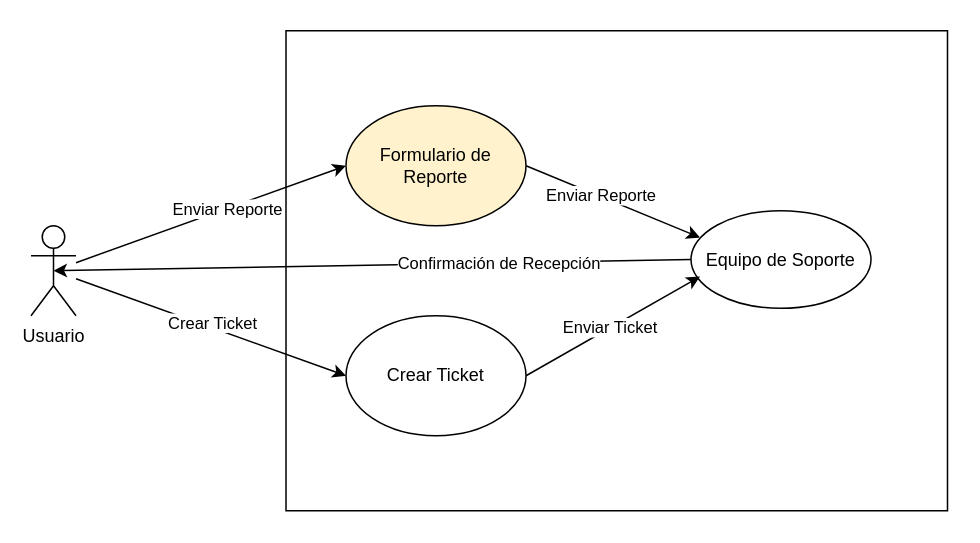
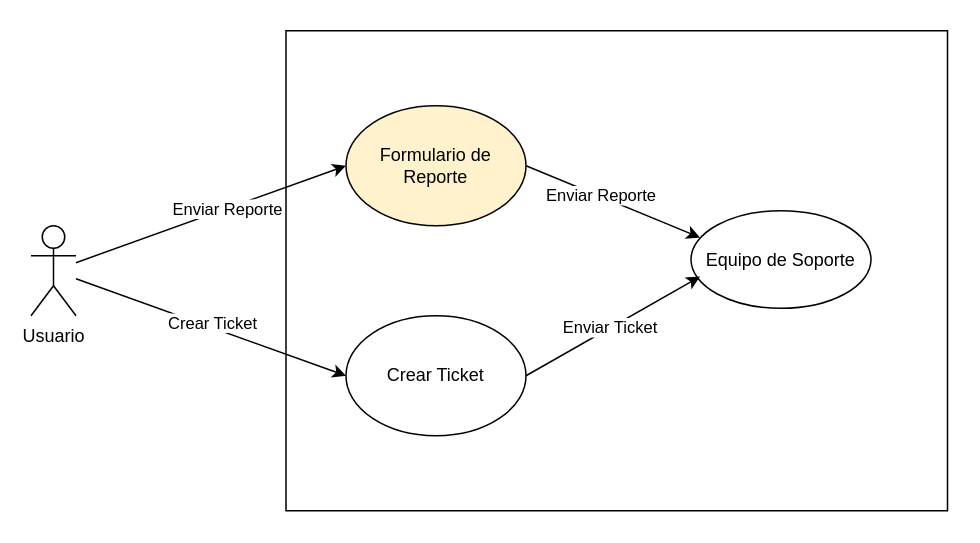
(379, 265) -> none
